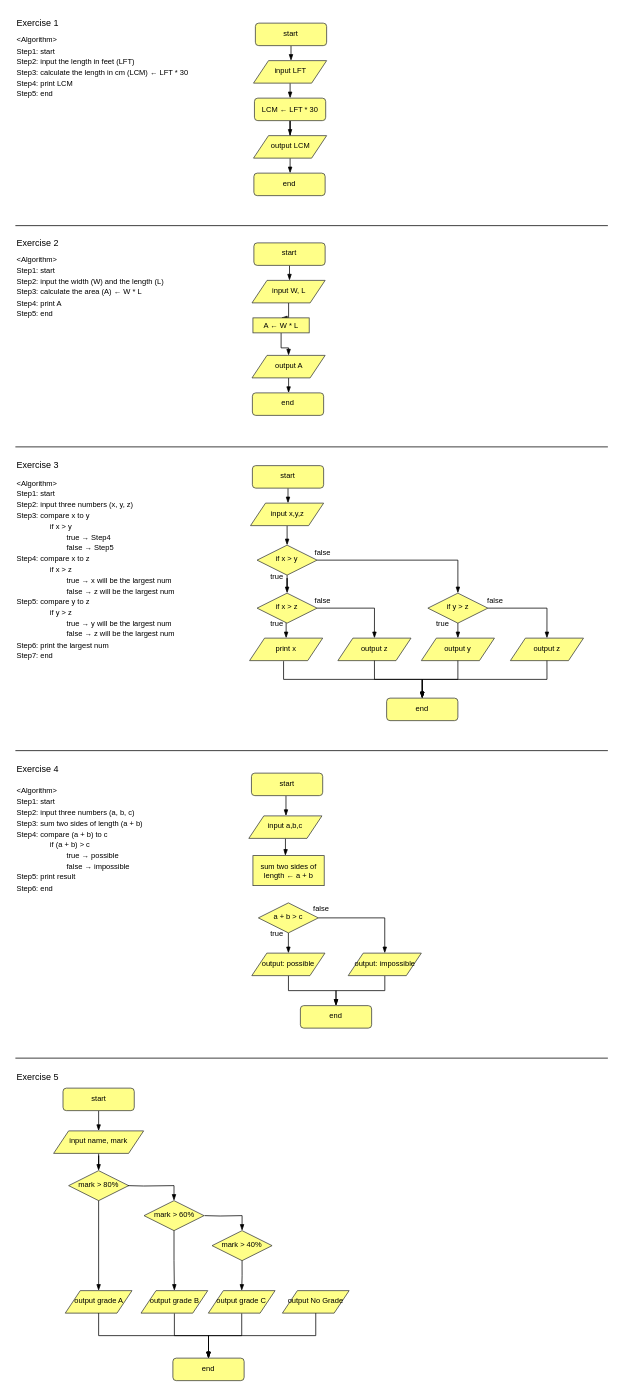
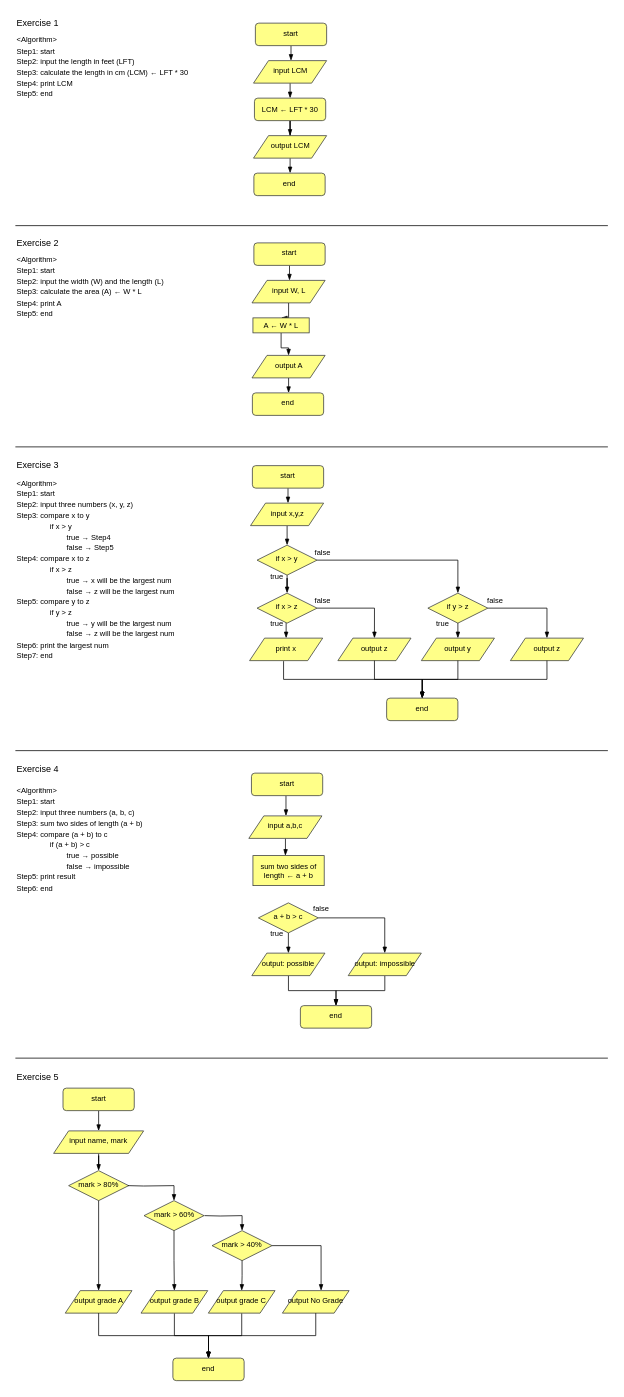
(291, 70) -> (291, 70)
none -> (297, 1245)
